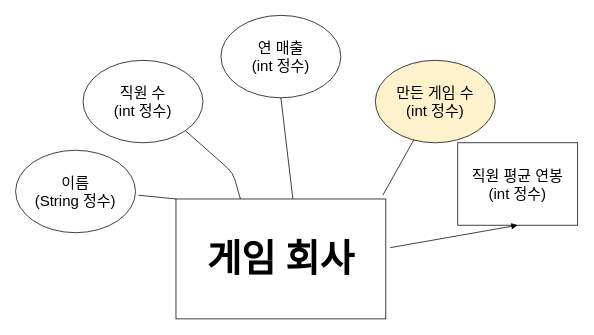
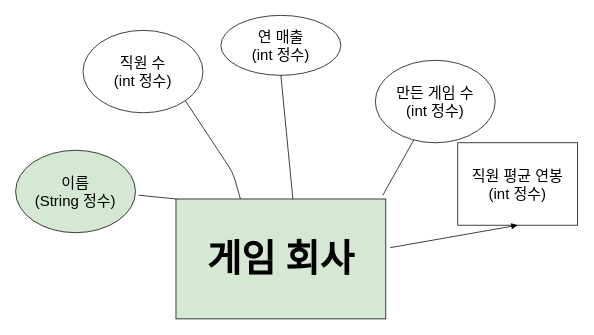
(281, 57) -> (281, 45)
(143, 102) -> (143, 72)
(435, 102) -> (435, 102)
(75, 192) -> (75, 192)
(281, 259) -> (281, 259)
